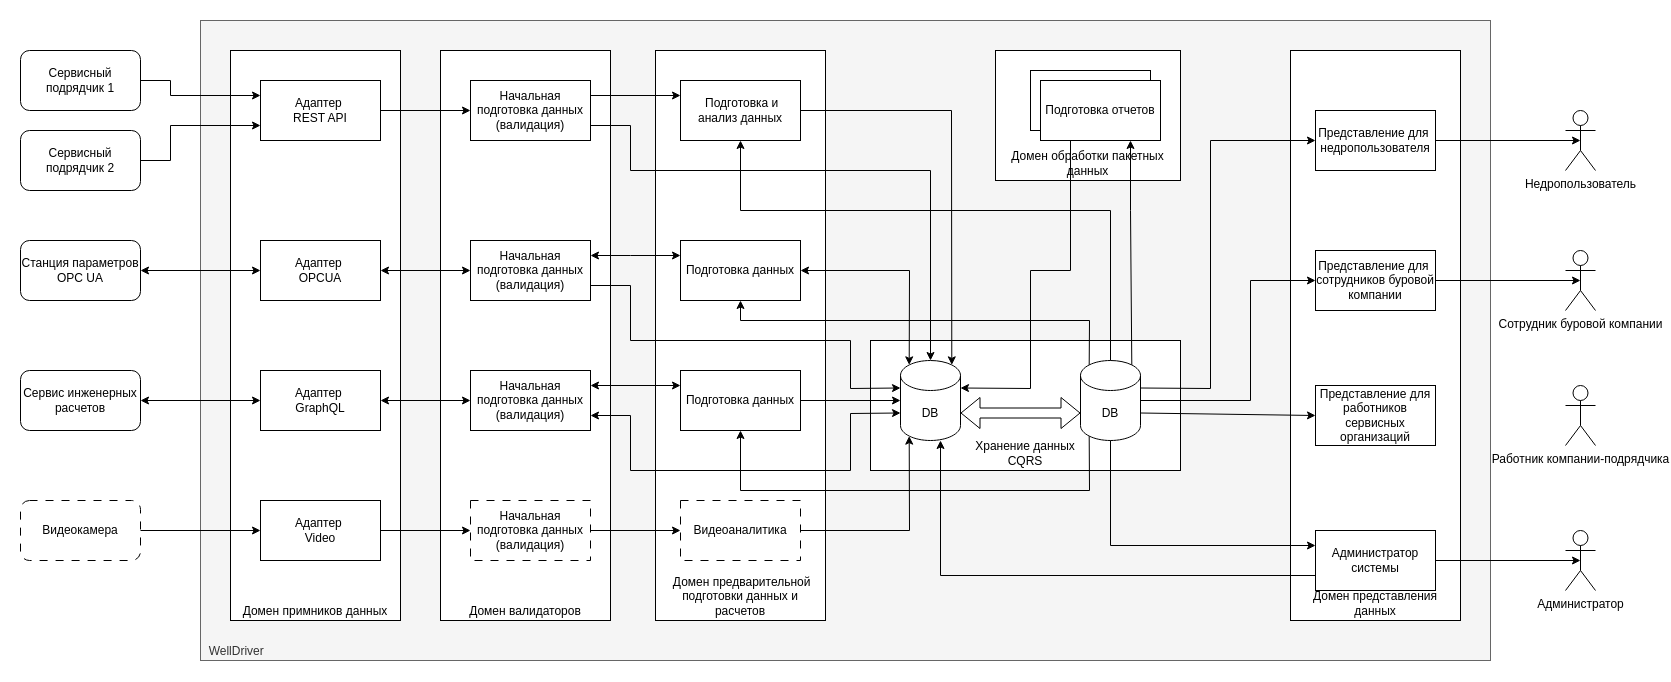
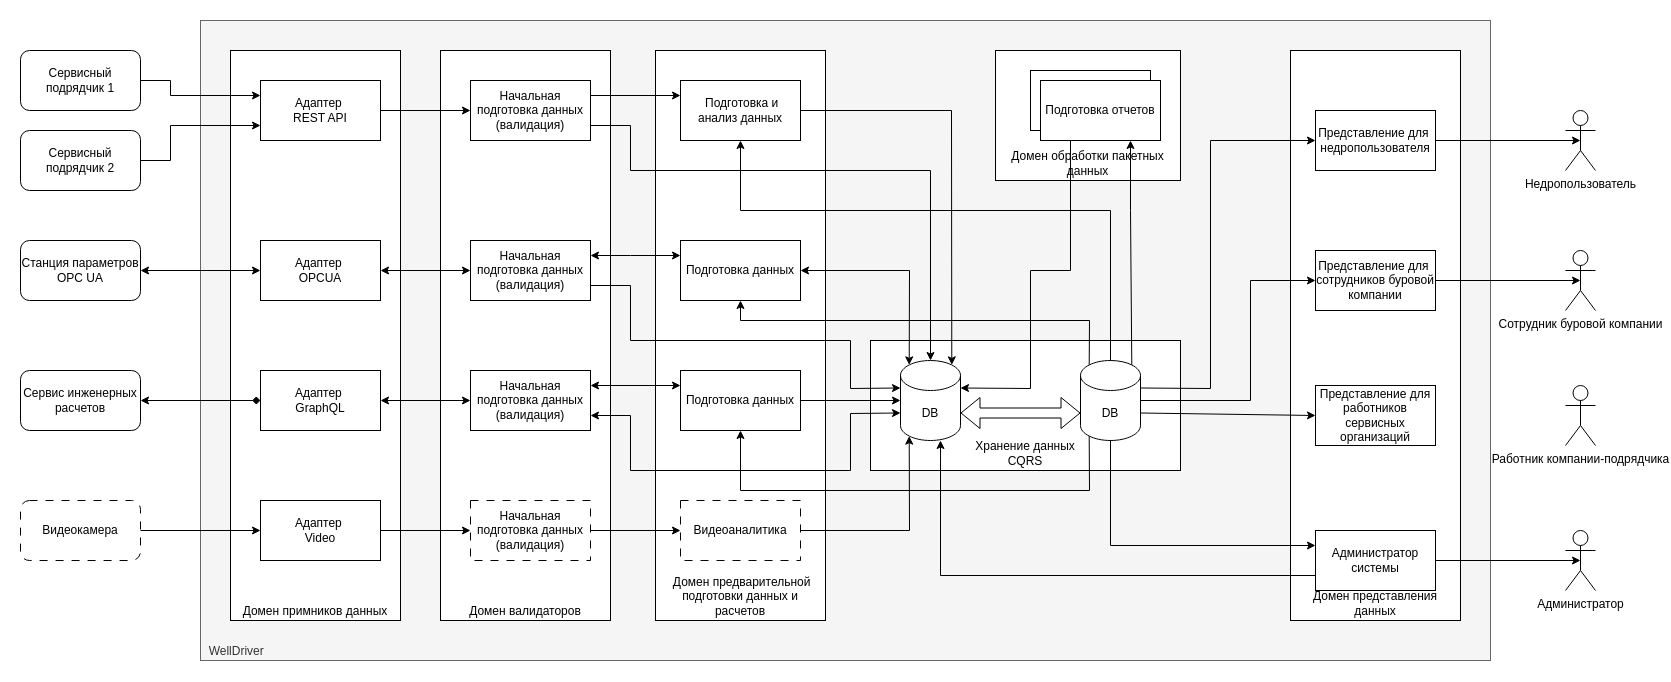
(252, 401) -> (252, 401)
